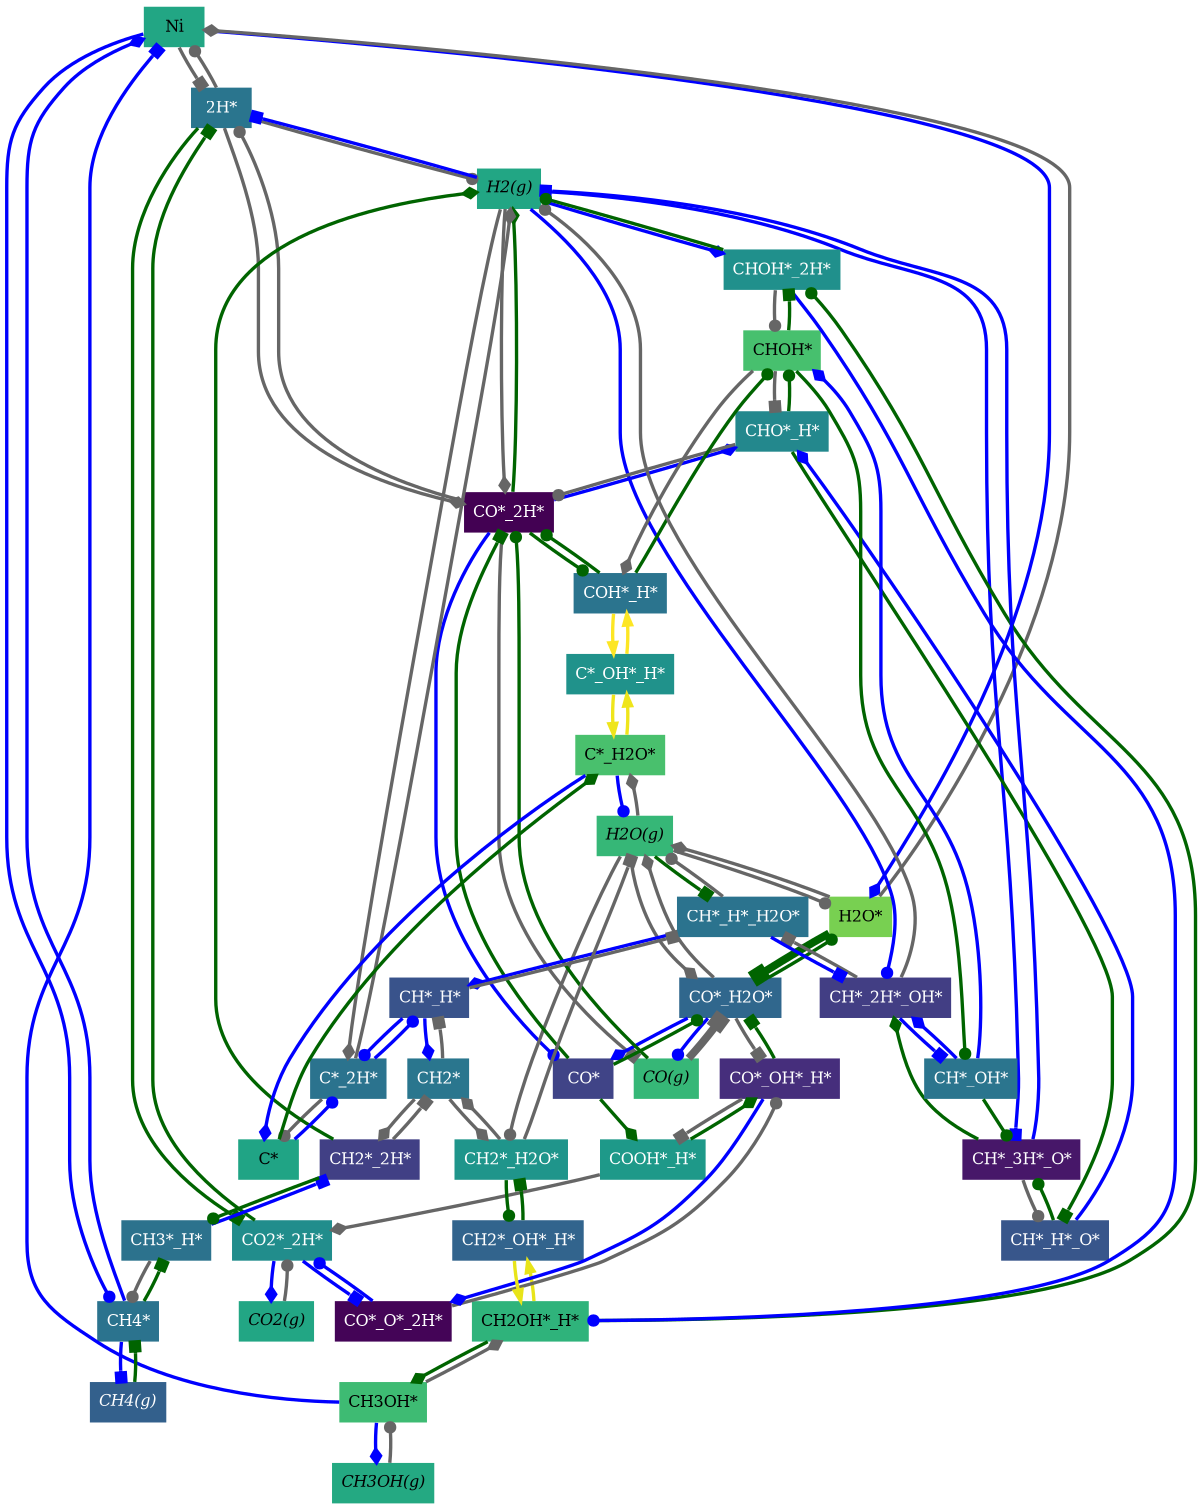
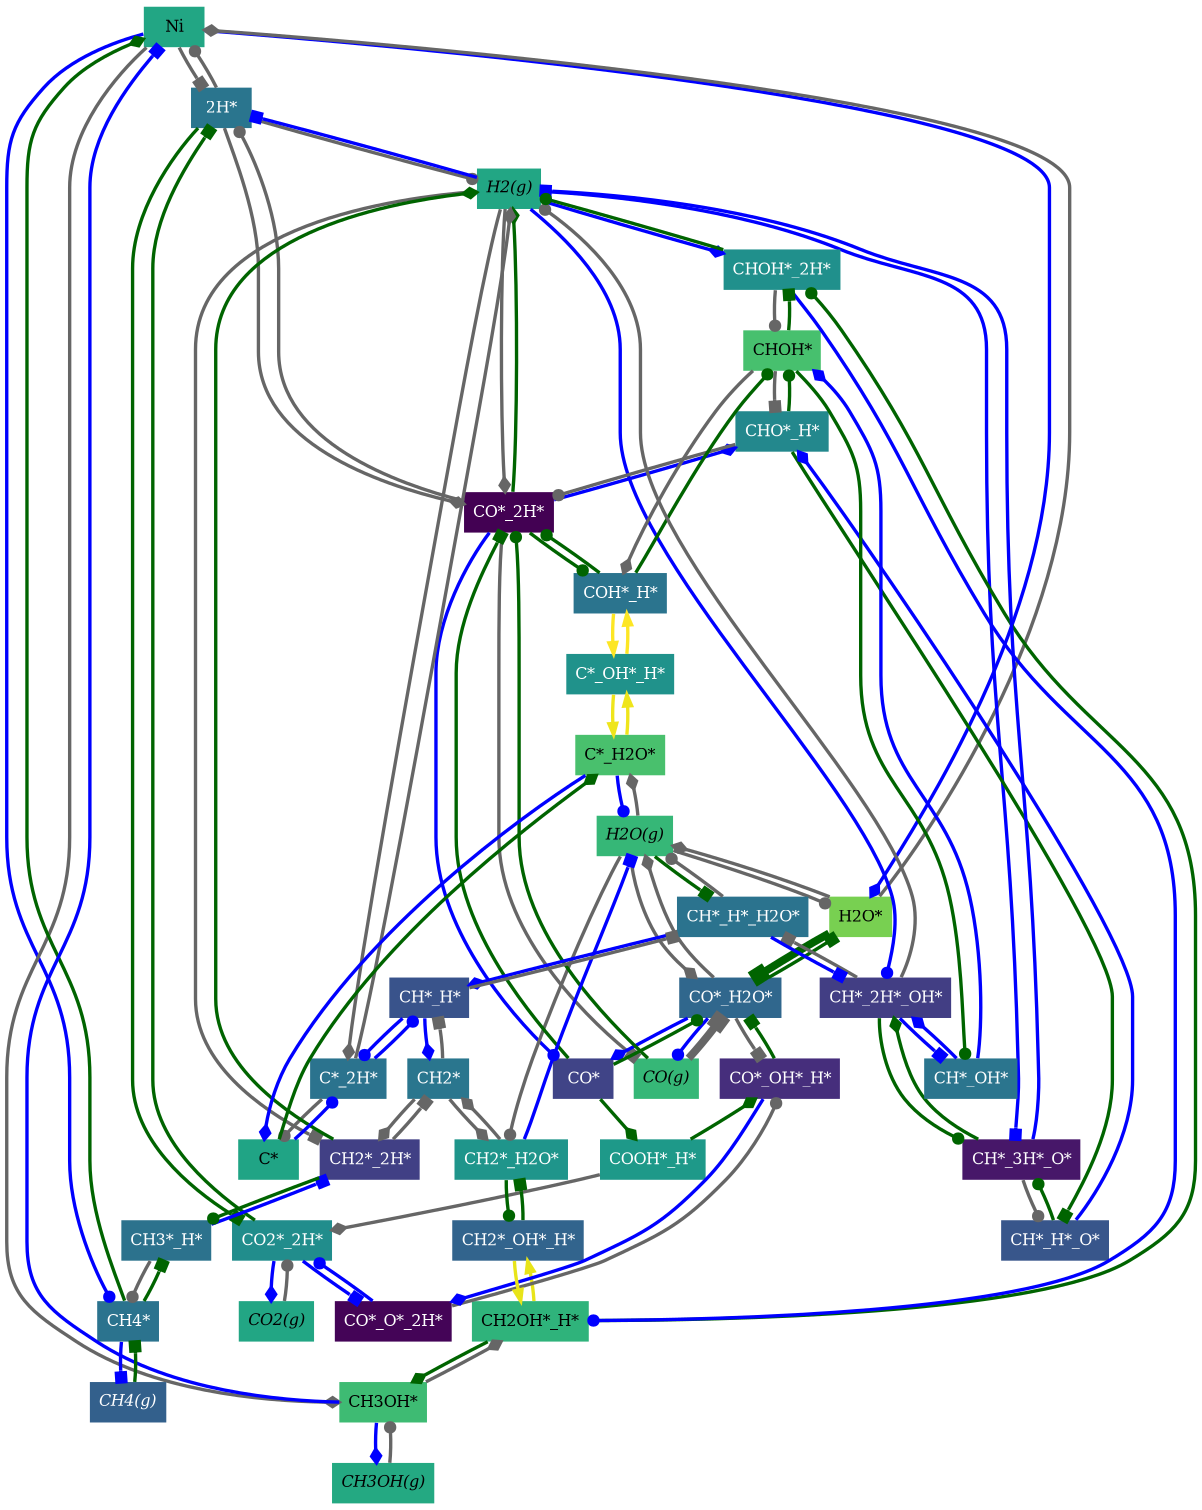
none -> (196, 591)
(27, 657) -> (27, 657)
none -> (70, 832)
(797, 961) -> (797, 961)
(572, 1009) -> (572, 1009)
(994, 1115) -> (898, 1089)
(714, 1116) -> none
